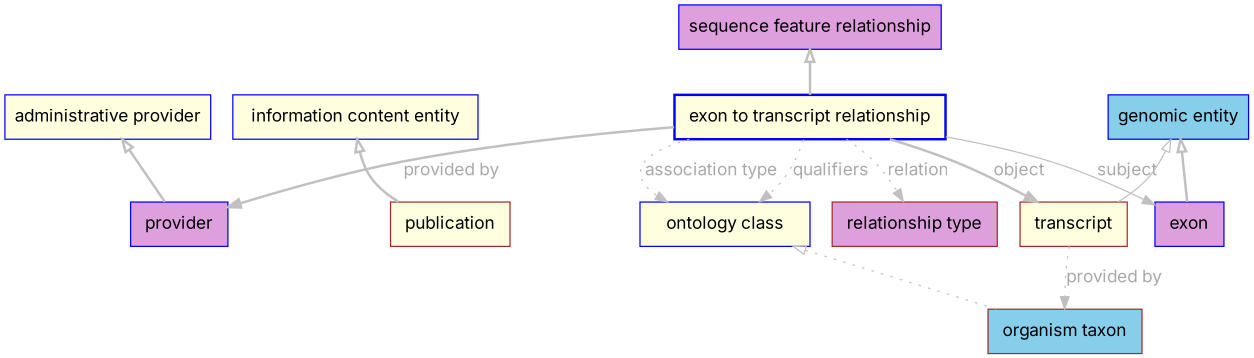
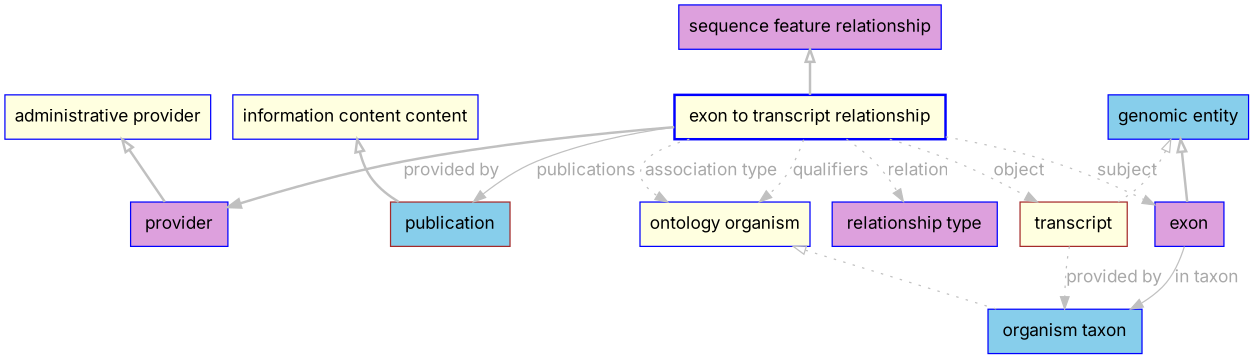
(355, 117) -> (355, 117)
none -> (574, 148)
(1047, 160) -> (1047, 160)
(960, 164) -> (960, 164)
(1146, 180) -> (1146, 180)
(450, 224) -> (450, 224)
(725, 224) -> (725, 224)
(915, 224) -> (915, 224)
none -> (1169, 279)
(1065, 331) -> (1065, 331)
